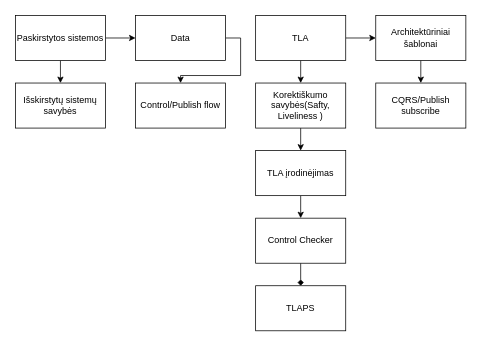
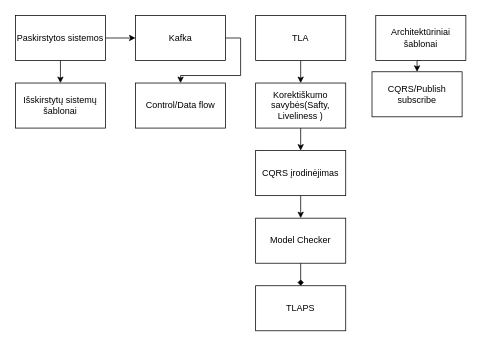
(180, 38) -> (180, 38)
(369, 38) -> none
(60, 105) -> (60, 105)
(180, 105) -> (180, 105)
(420, 105) -> (417, 94)
(300, 173) -> (300, 173)
(300, 240) -> (300, 240)
